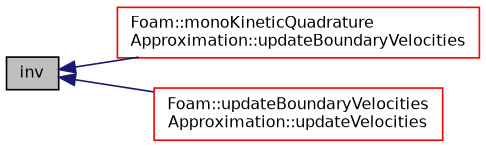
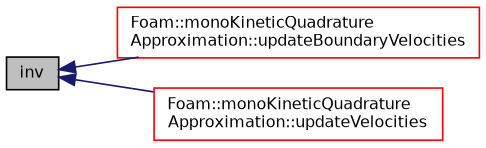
(298, 114) -> (298, 114)
